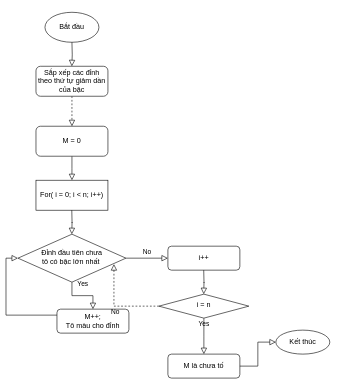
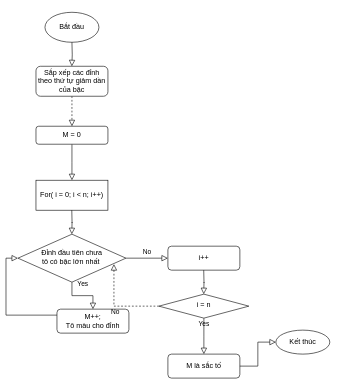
(72, 141) -> (72, 135)
(204, 366) -> (204, 366)
